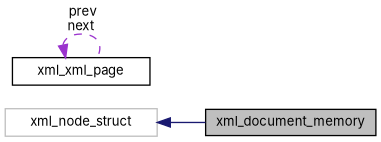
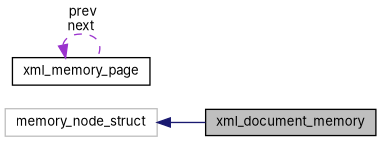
(81, 71) -> (81, 71)
(81, 122) -> (81, 122)
